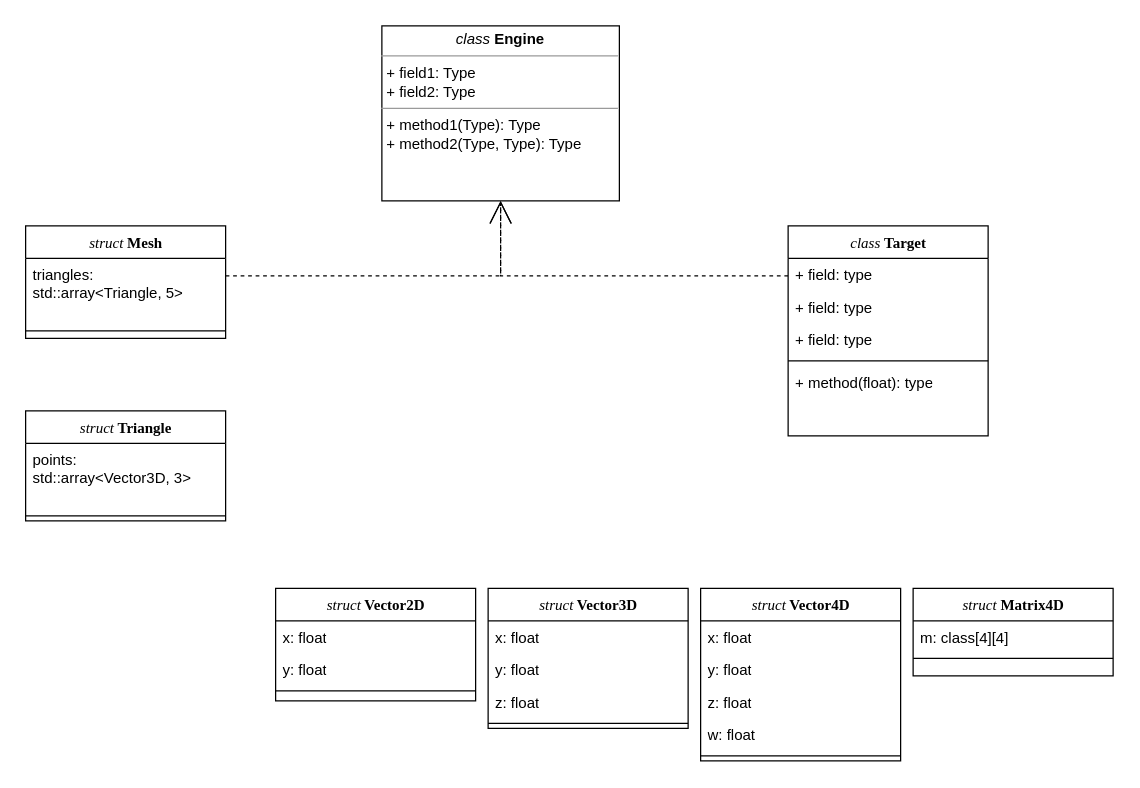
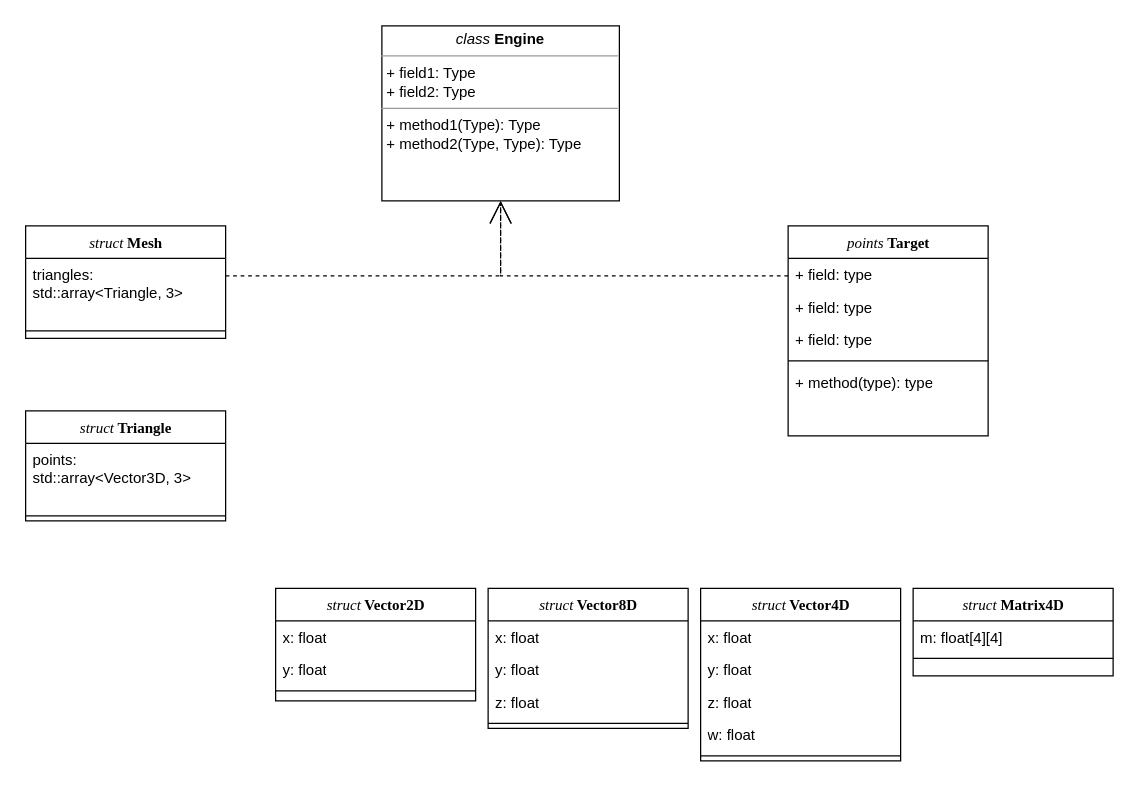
(889, 243) -> (889, 243)
(127, 285) -> (127, 285)
(876, 383) -> (874, 383)
(589, 606) -> (589, 606)
(974, 638) -> (974, 638)
